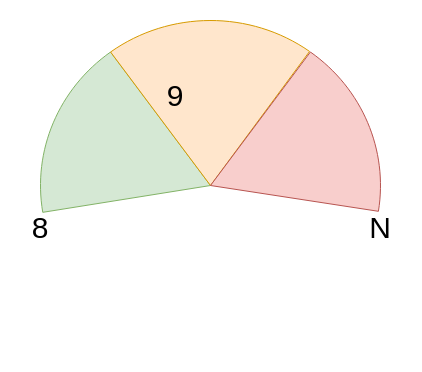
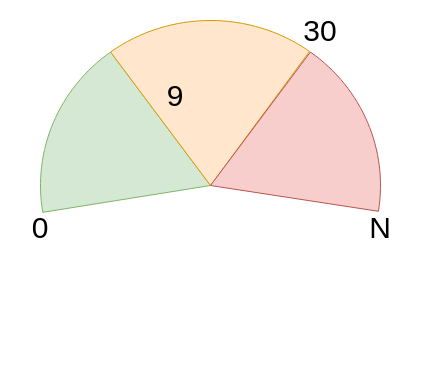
none -> (321, 31)
(41, 228) -> (41, 228)
